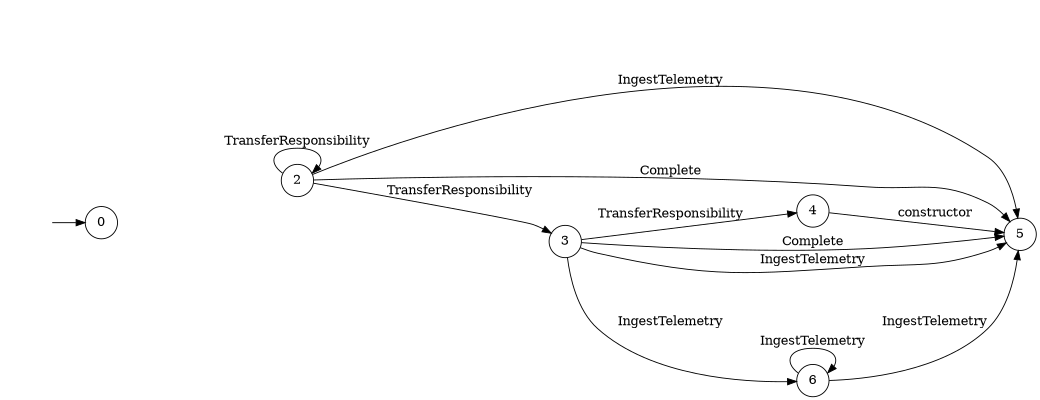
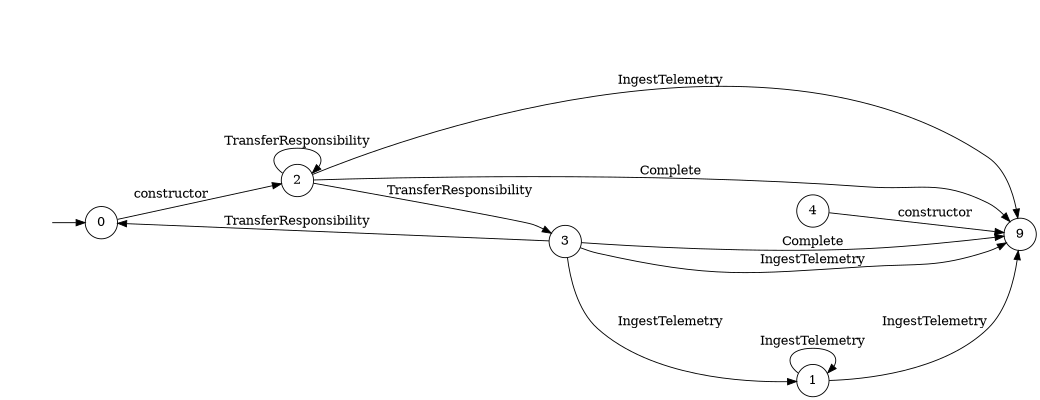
none -> (195, 203)
(684, 227) -> (338, 232)
(1020, 234) -> (1020, 234)
(813, 381) -> (813, 381)
